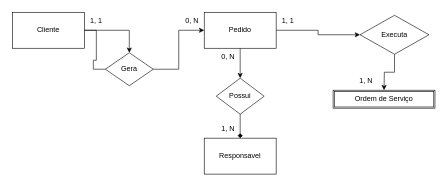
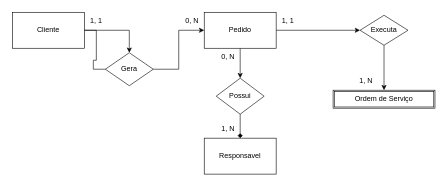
(395, 35) -> (384, 30)
